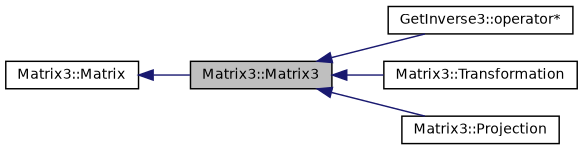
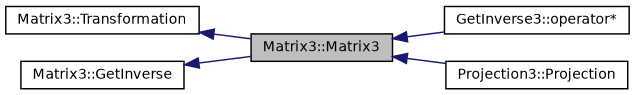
(72, 75) -> (102, 75)
(365, 75) -> (232, 36)
(481, 130) -> (537, 75)
